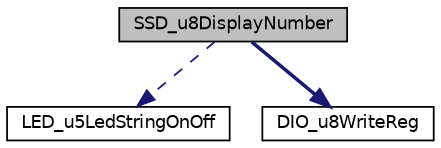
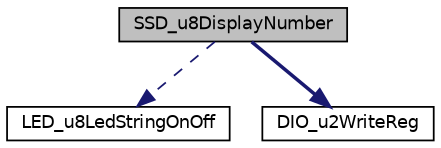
(118, 124) -> (118, 124)
(348, 124) -> (348, 124)
